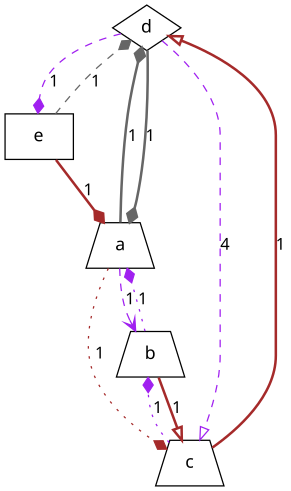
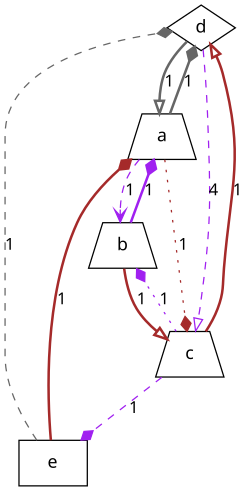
(70, 55) -> (128, 404)
(146, 130) -> (167, 68)
(139, 307) -> (140, 198)
